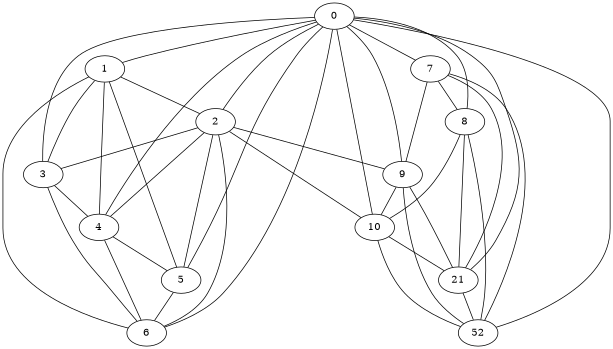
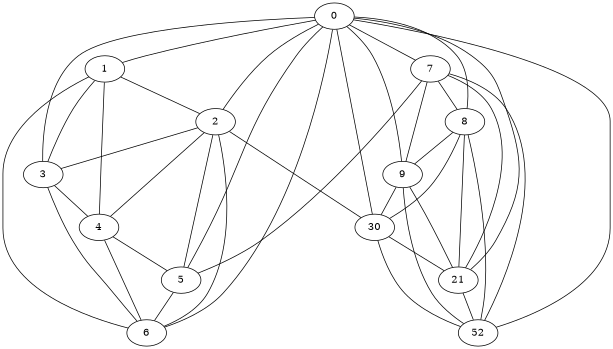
(193, 97) -> none
(309, 148) -> (434, 148)
(143, 175) -> (326, 185)
(375, 227) -> (375, 227)
